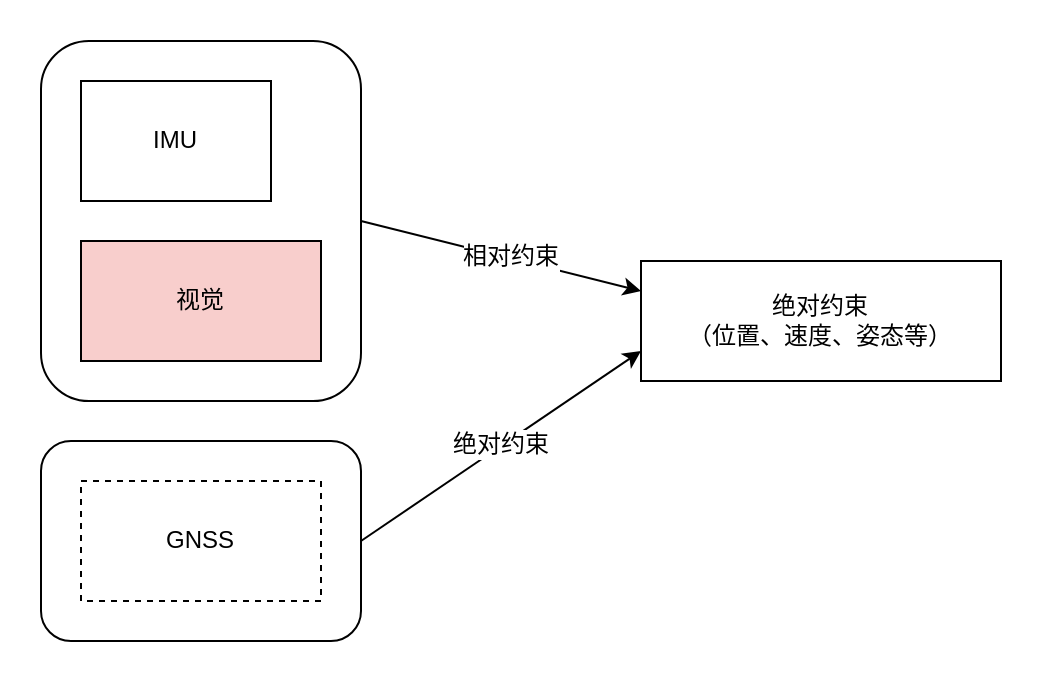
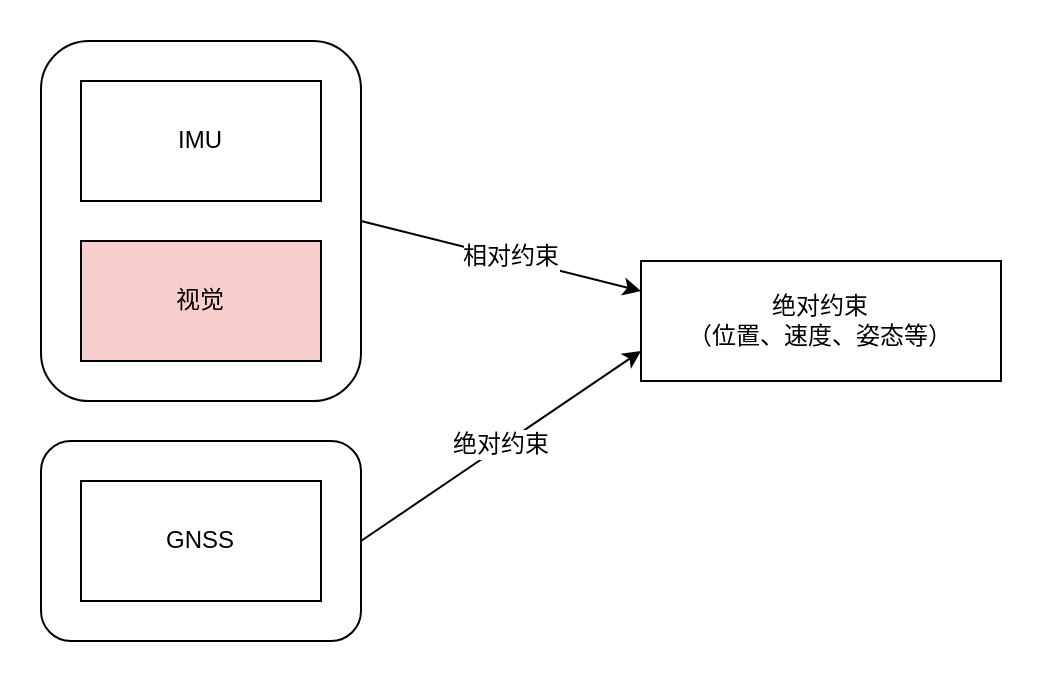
(176, 141) -> (201, 141)
(201, 541) -> (201, 541)
